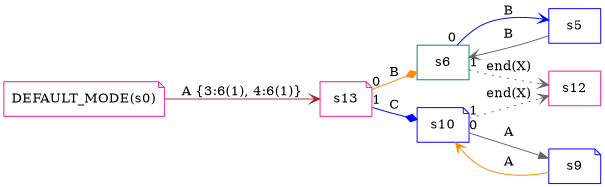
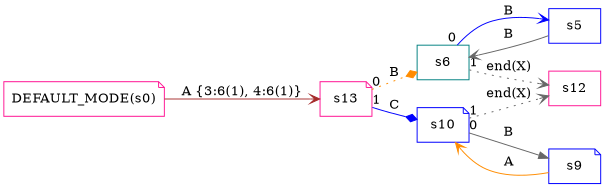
(389, 83) -> (389, 83)
(509, 132) -> (509, 132)
